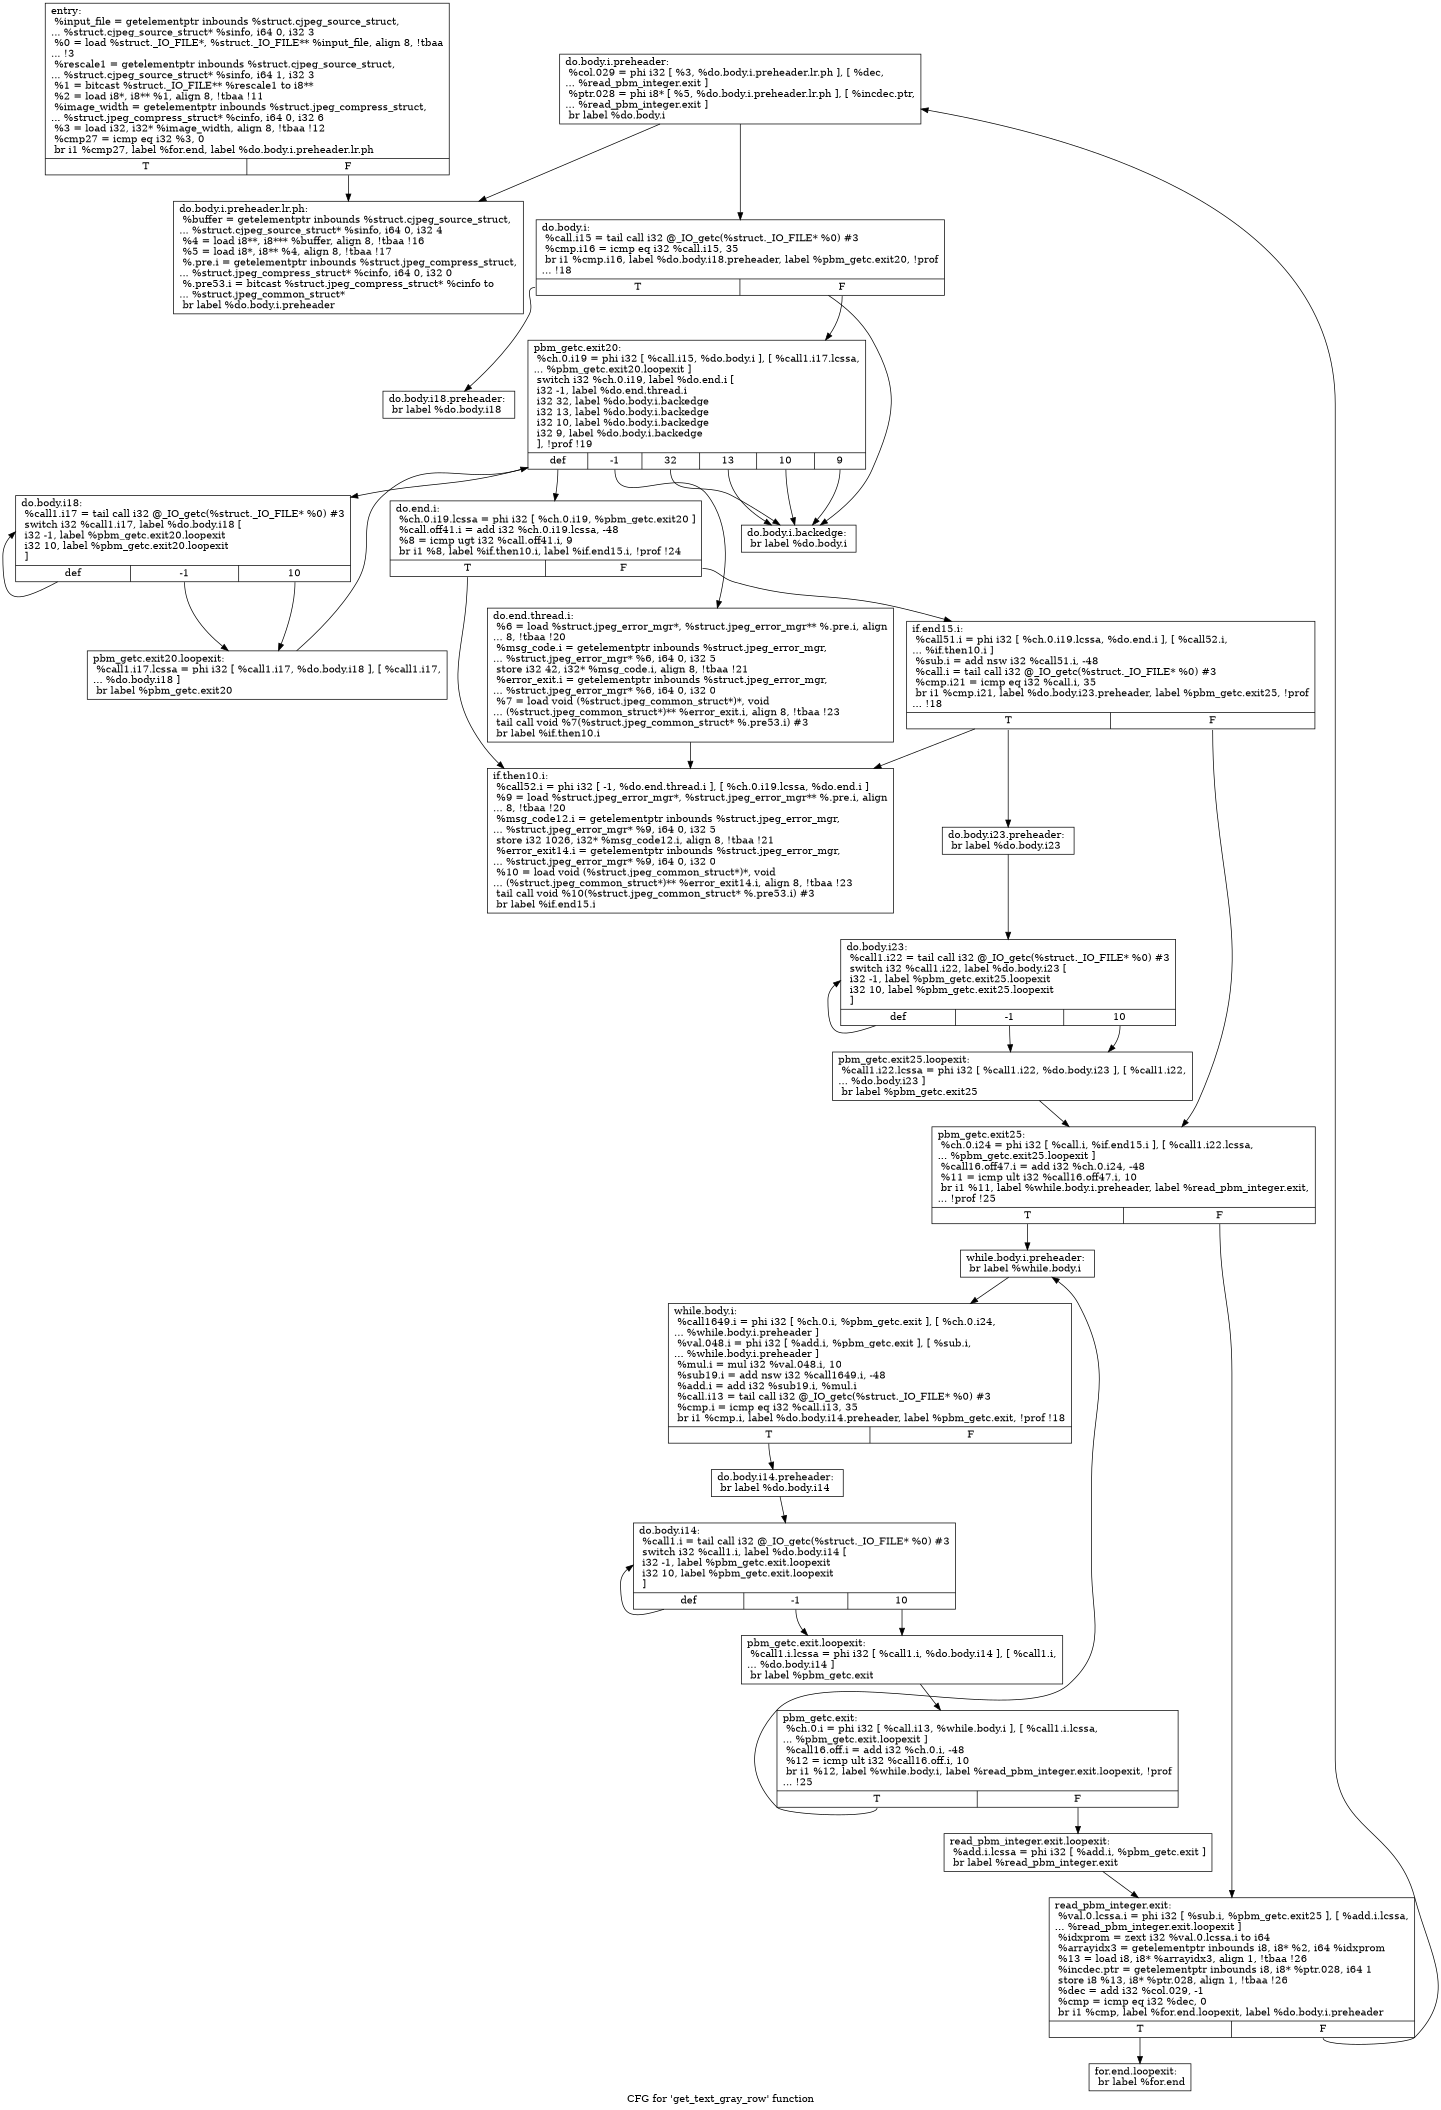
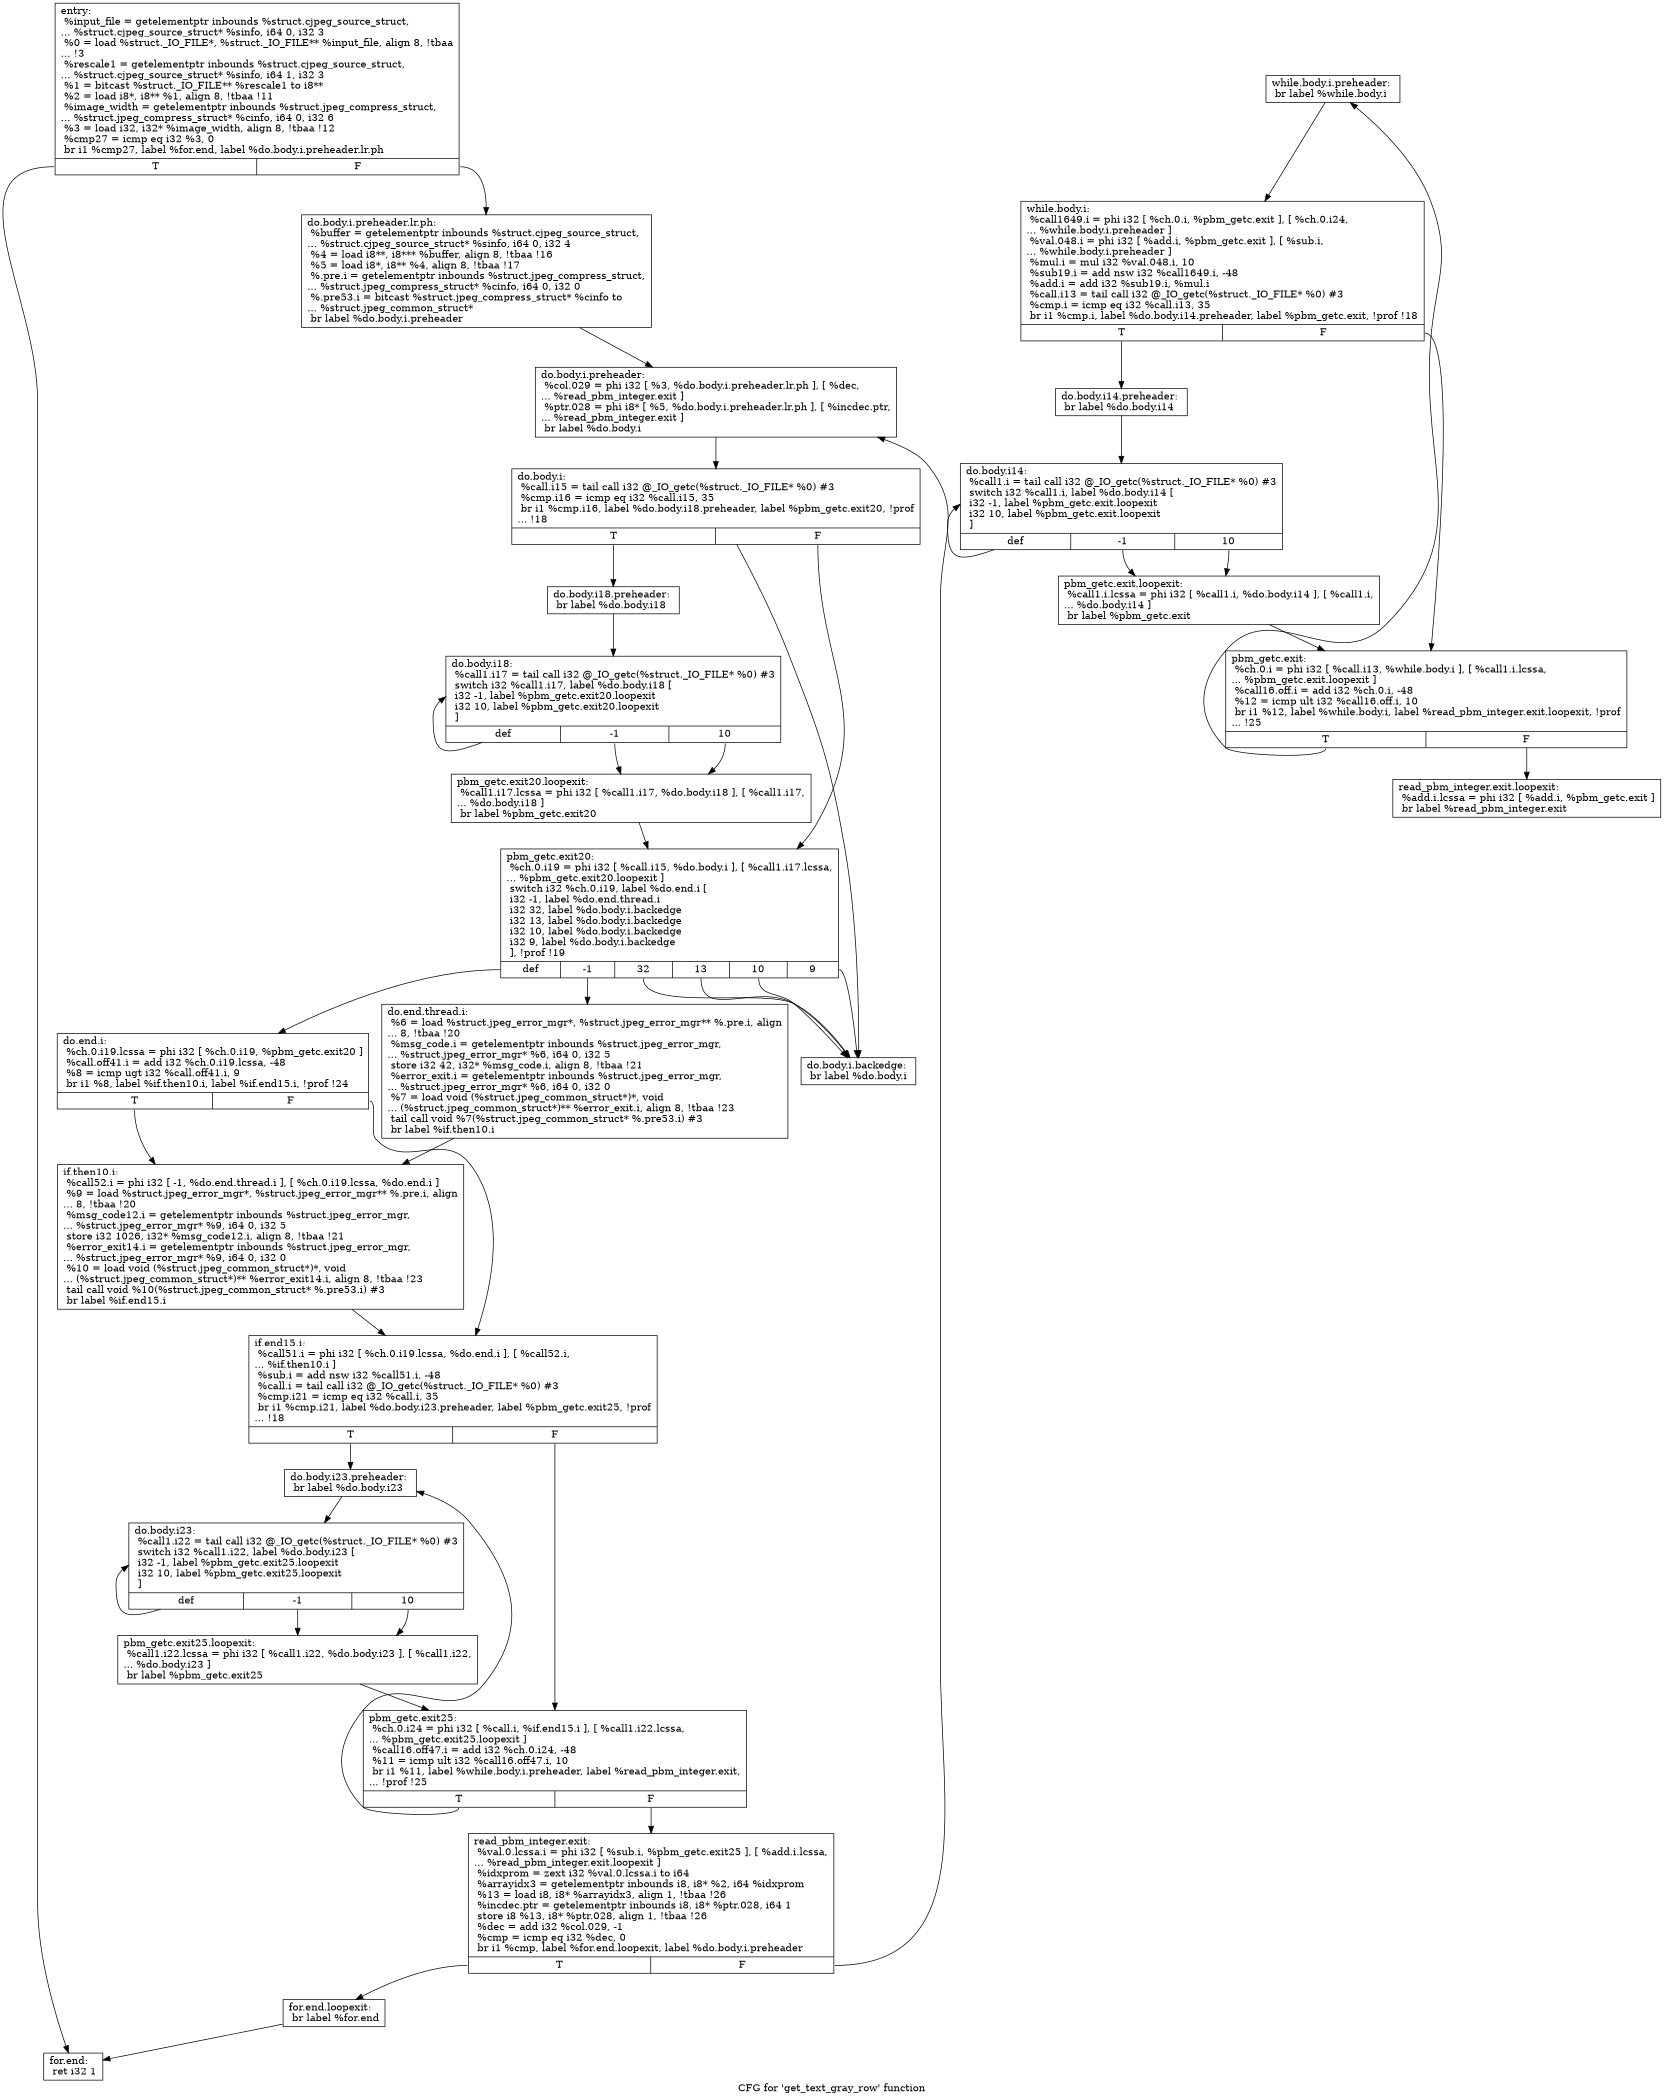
(573, 161) -> (613, 346)
(443, 484) -> (613, 631)
none -> (1442, 486)
(928, 747) -> (366, 1320)
(1027, 1233) -> (438, 1700)
(1118, 1882) -> none
none -> (73, 2067)
